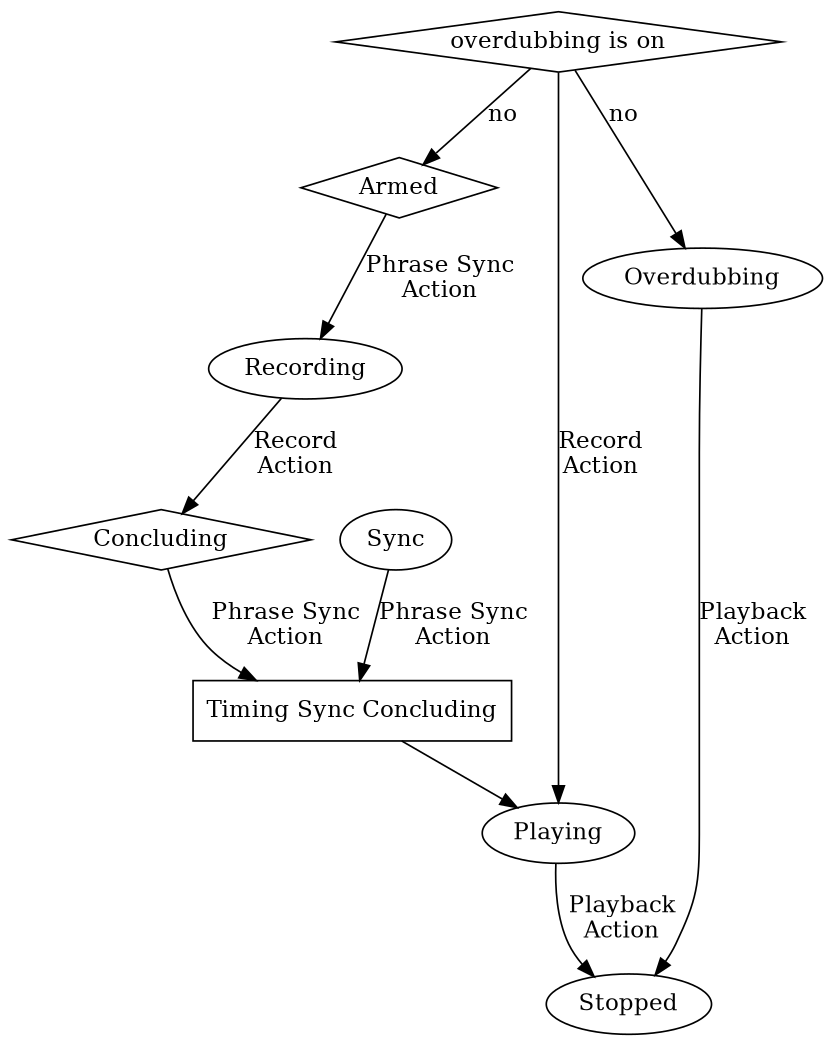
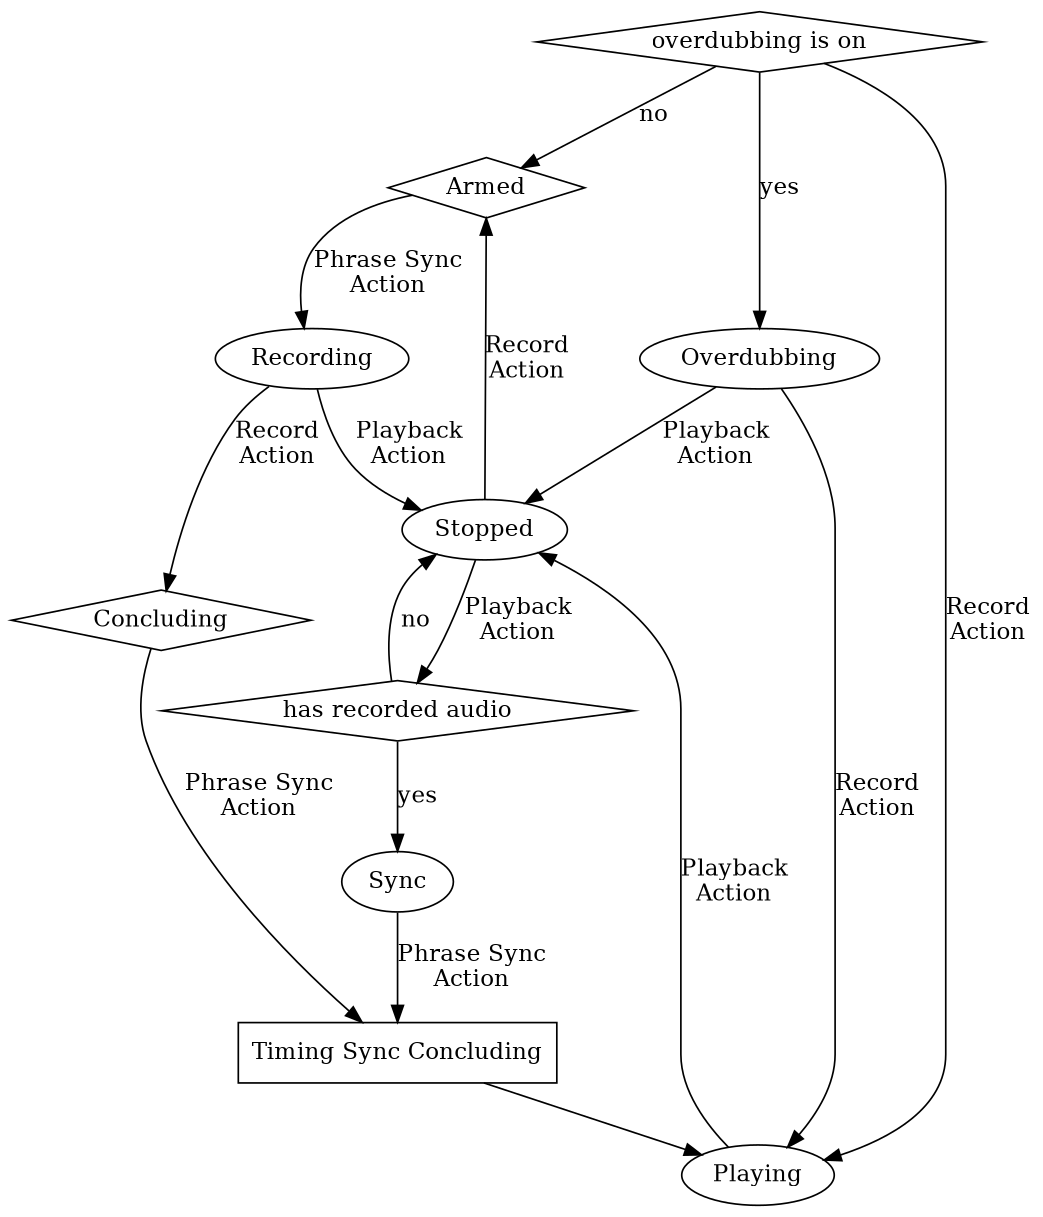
(624, 115) -> (781, 188)
none -> (486, 367)
none -> (346, 458)
none -> (398, 711)
none -> (835, 761)
